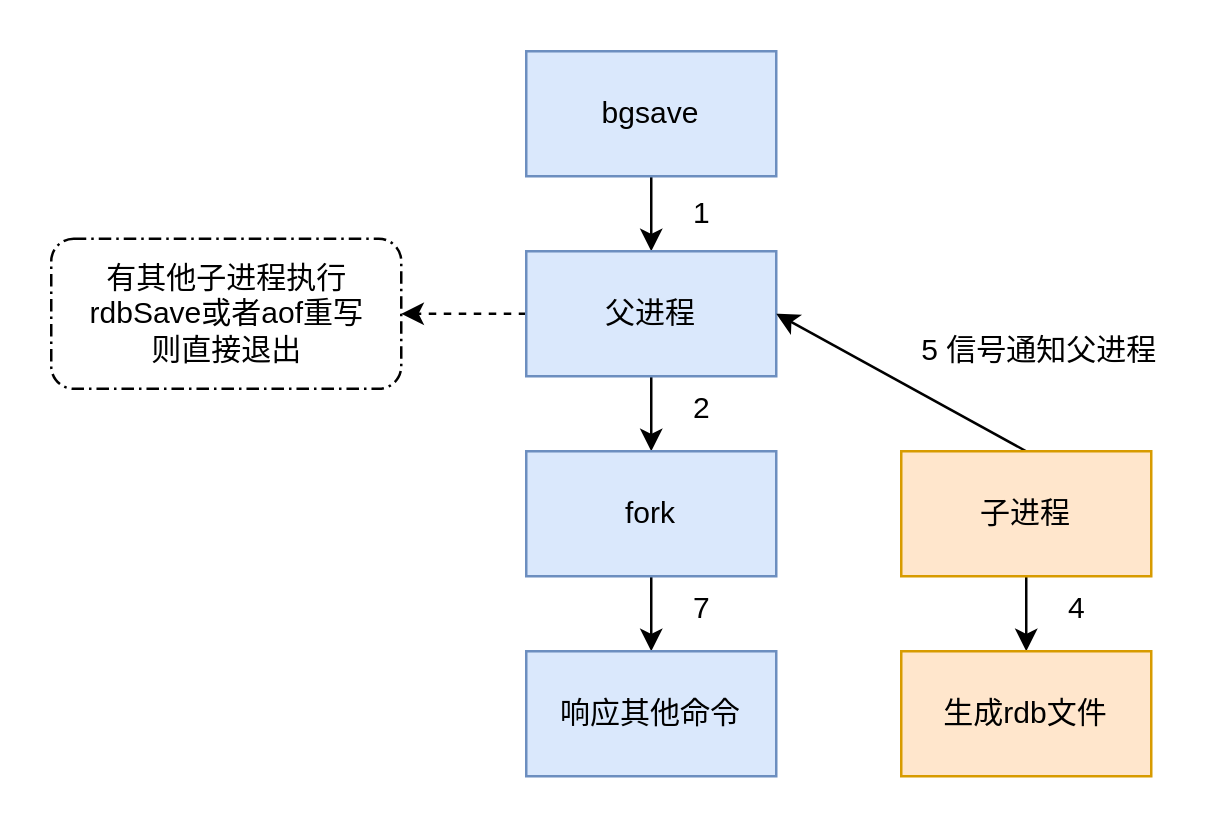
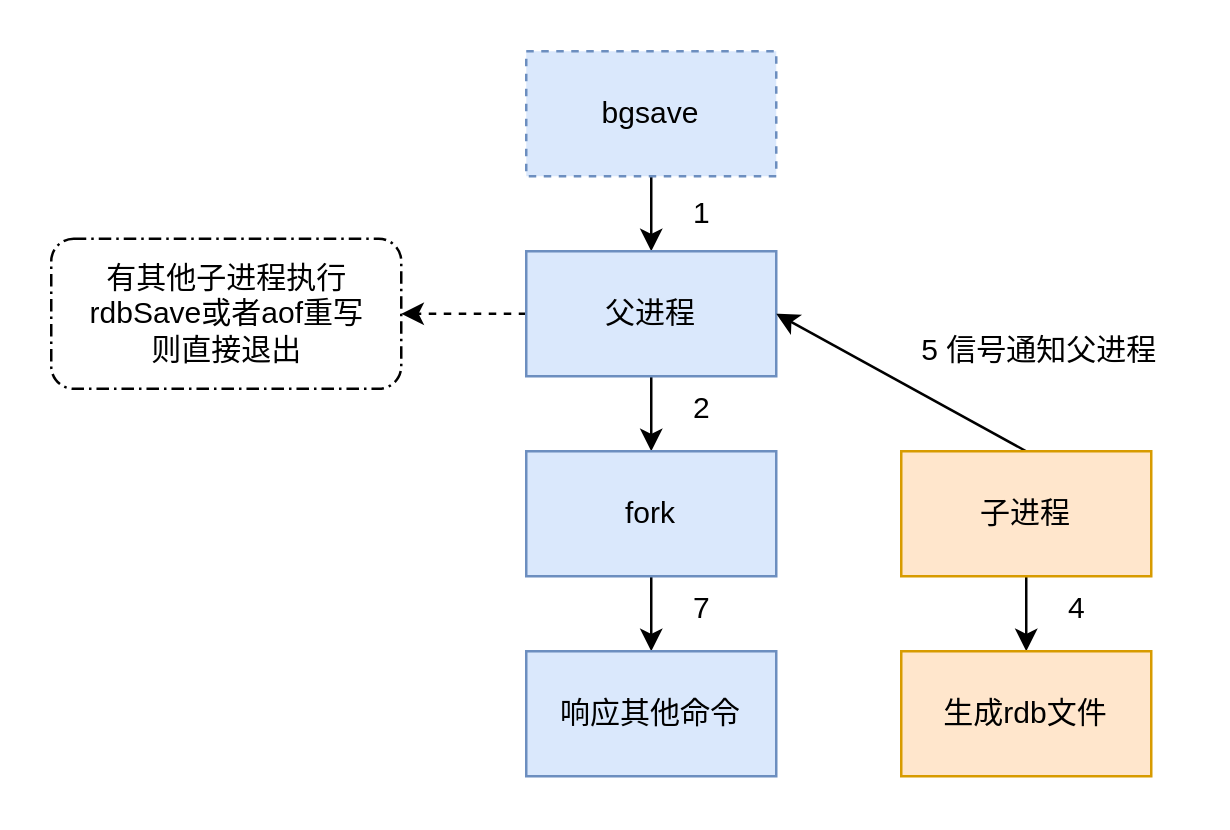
(651, 114) -> (651, 114)
